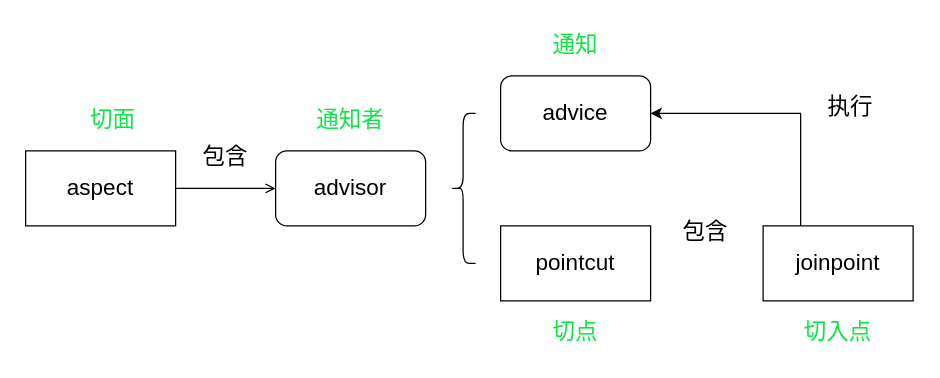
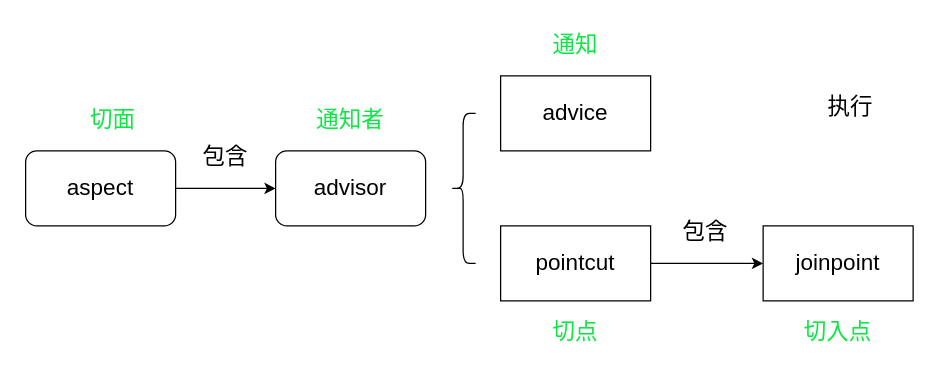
(576, 113) -> (576, 113)
(786, 113) -> none
(101, 188) -> (101, 188)
(268, 188) -> (266, 188)
none -> (703, 263)
